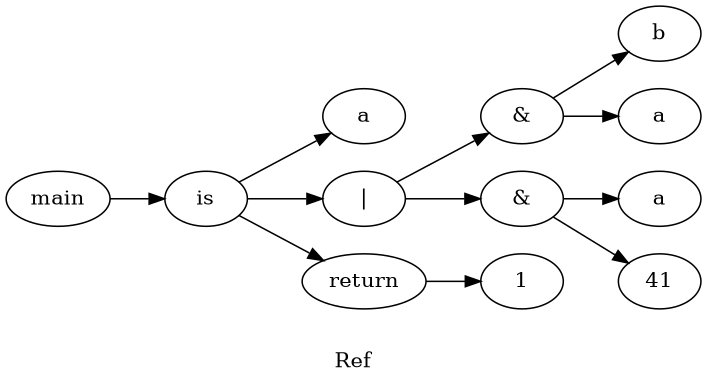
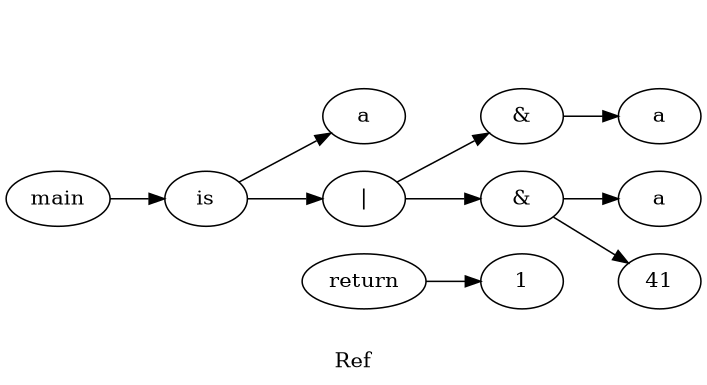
(660, 34) -> none
(274, 234) -> none
